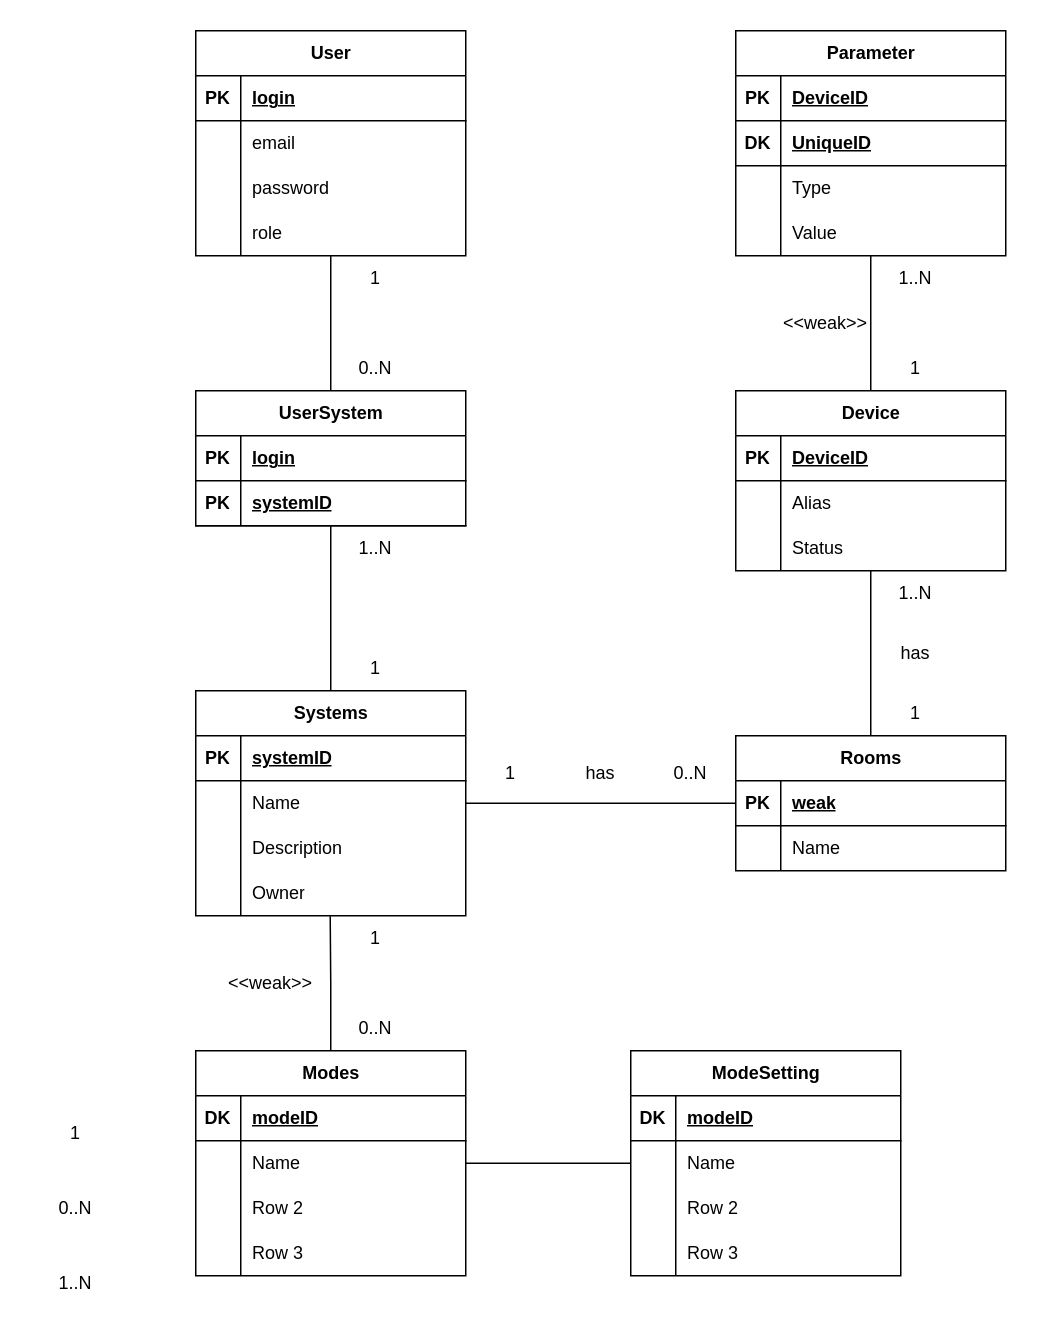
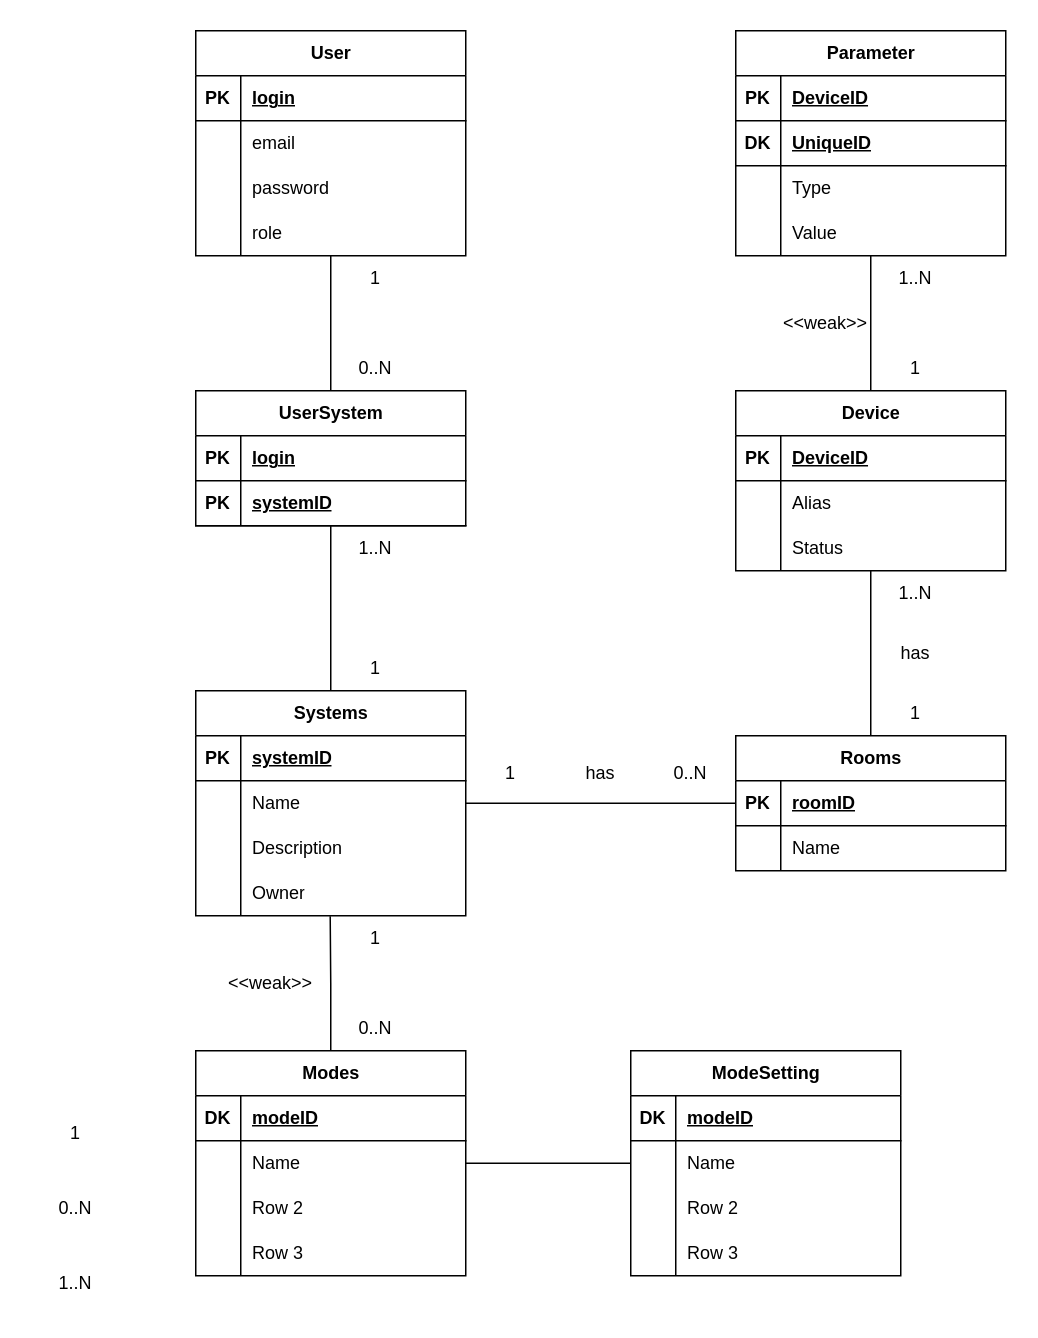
(813, 803) -> (823, 803)
